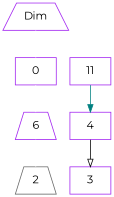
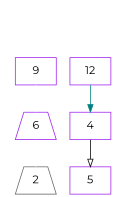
(36, 17) -> none
(36, 71) -> (36, 71)
(90, 71) -> (90, 71)
(90, 180) -> (90, 180)
